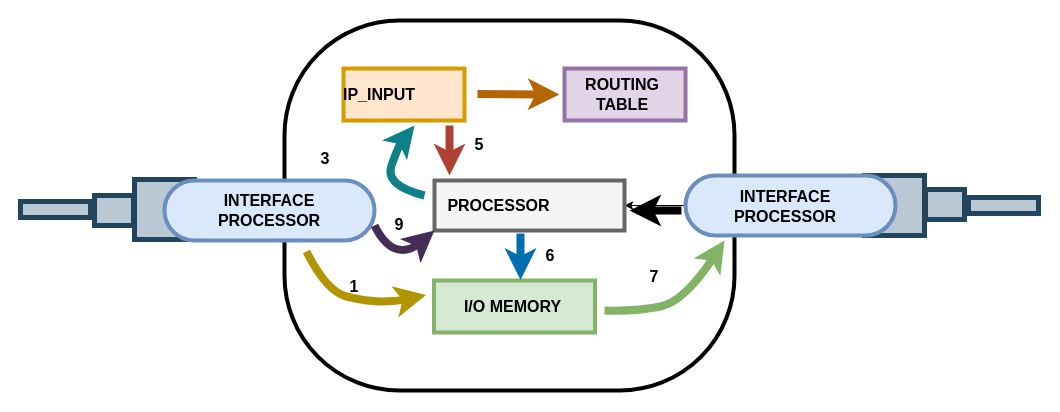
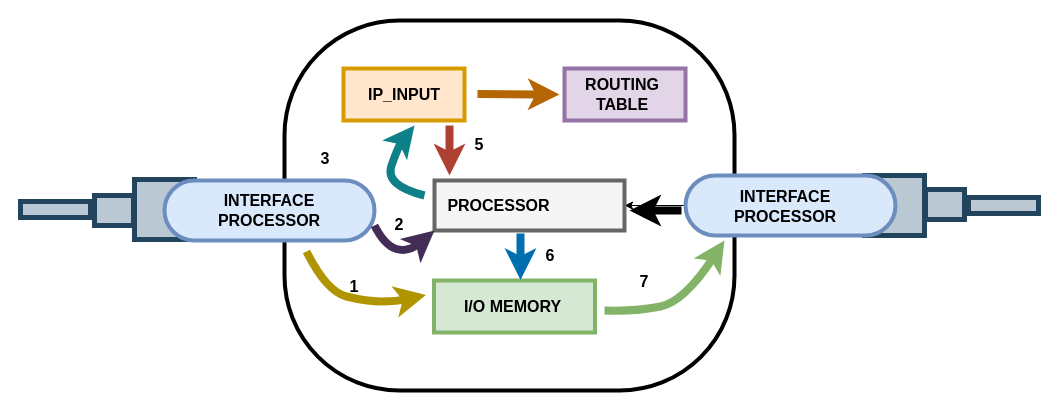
(380, 95) -> (405, 95)
(400, 225) -> (400, 225)
(655, 277) -> (645, 282)
